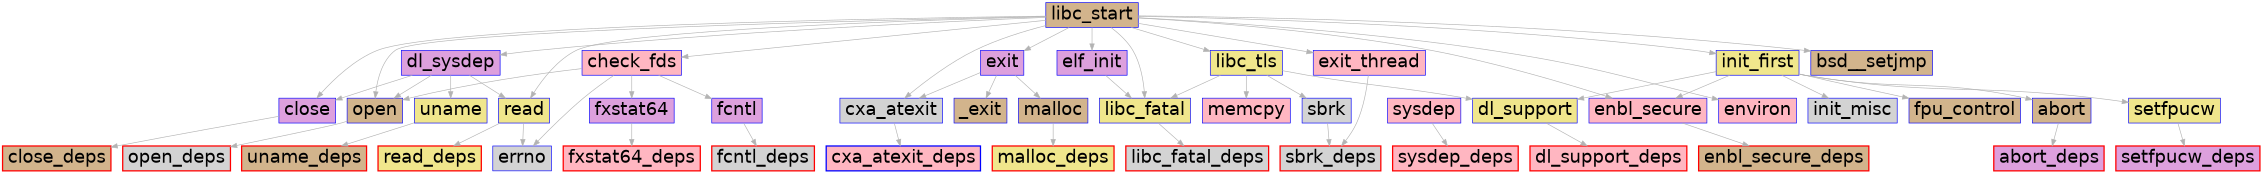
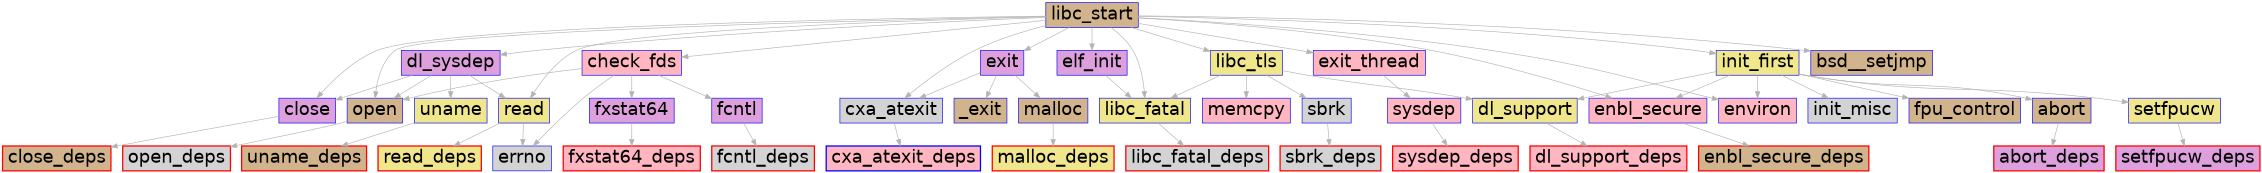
none -> (1758, 84)
(1362, 110) -> (1393, 83)
